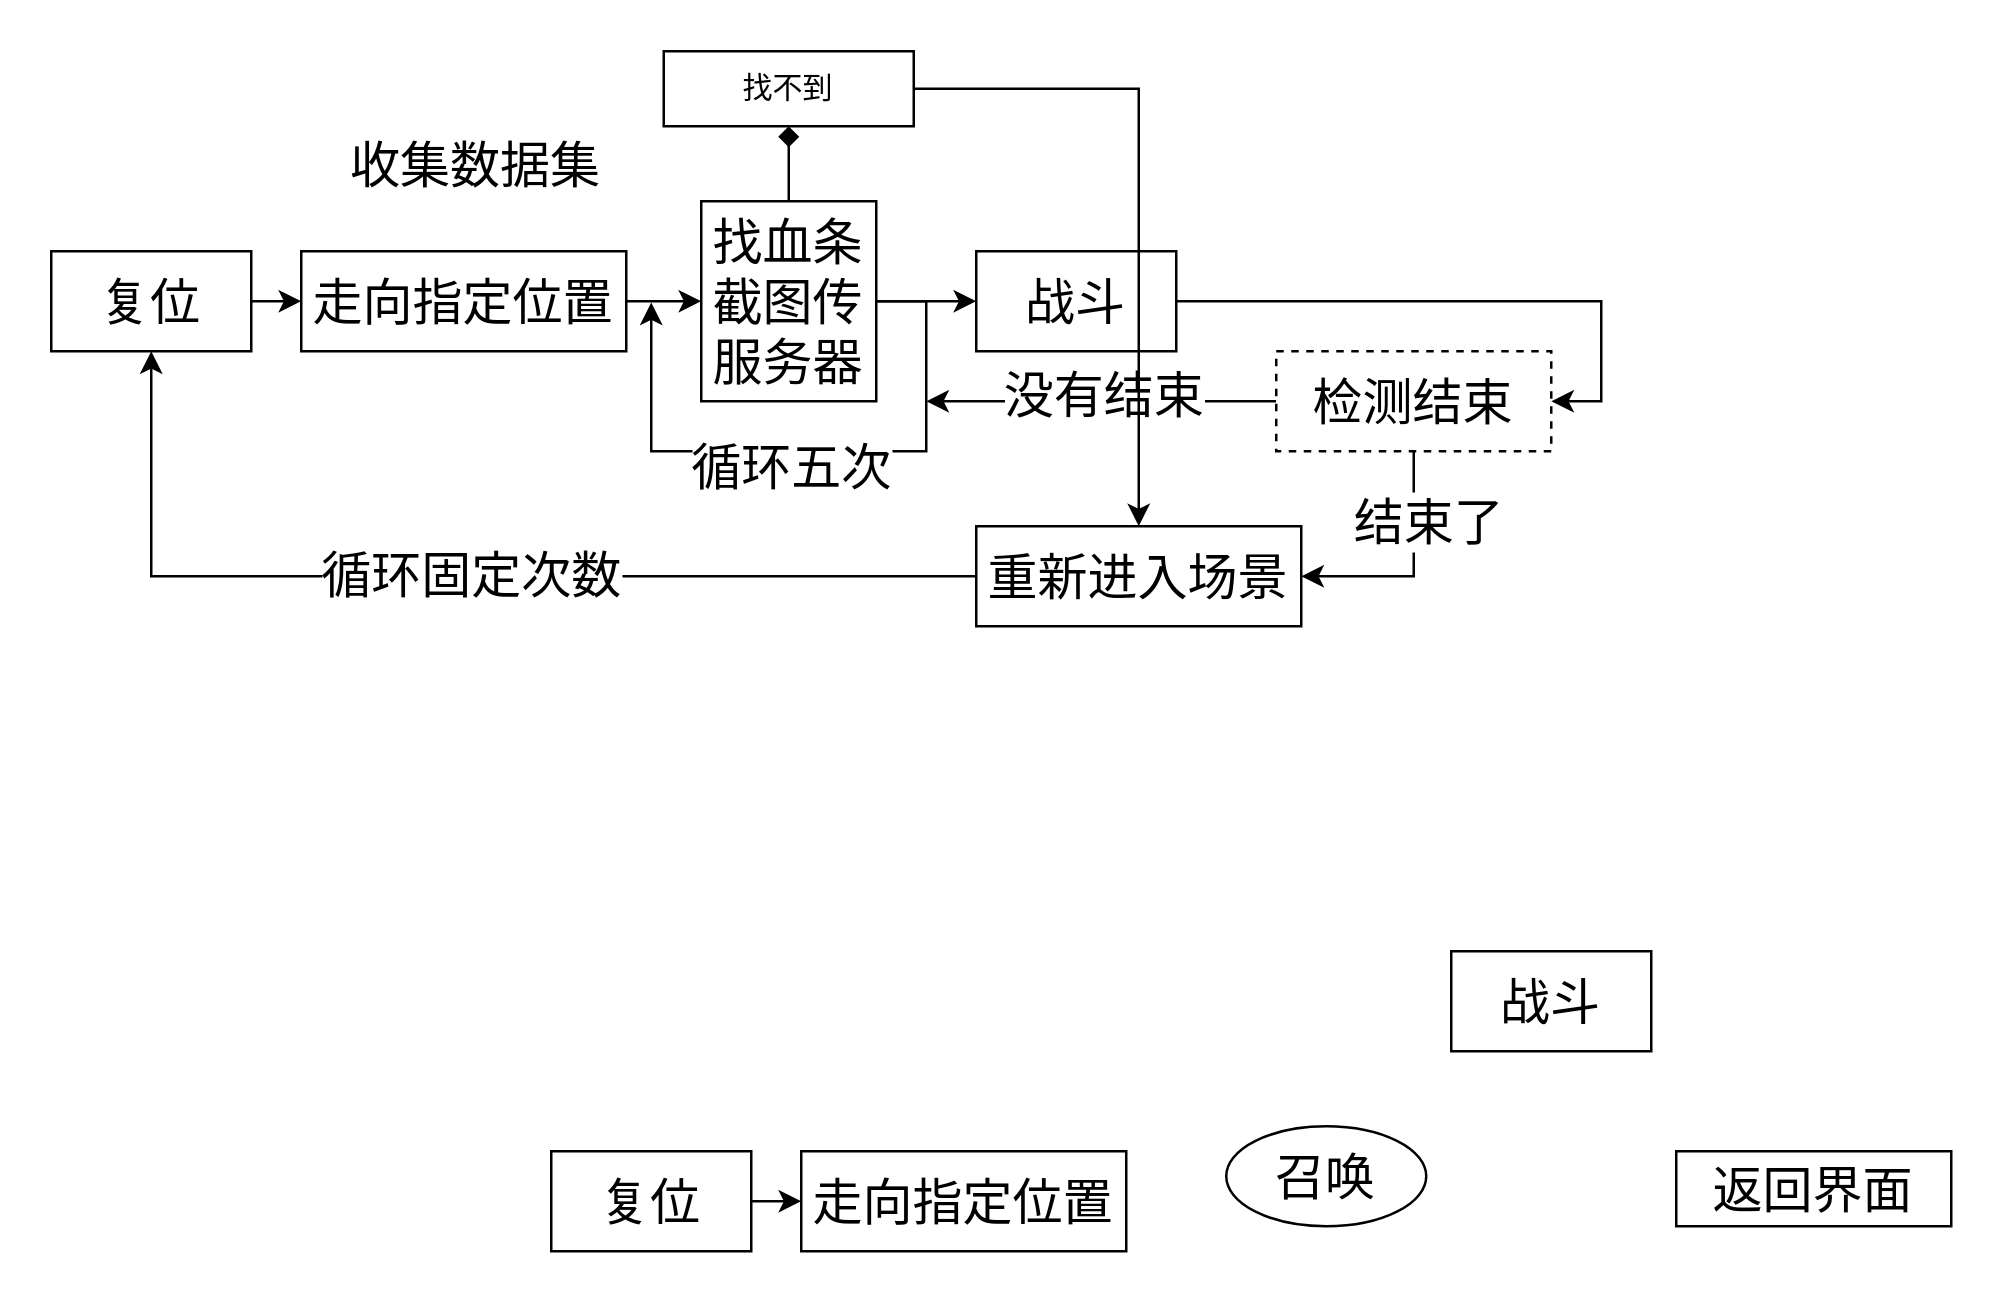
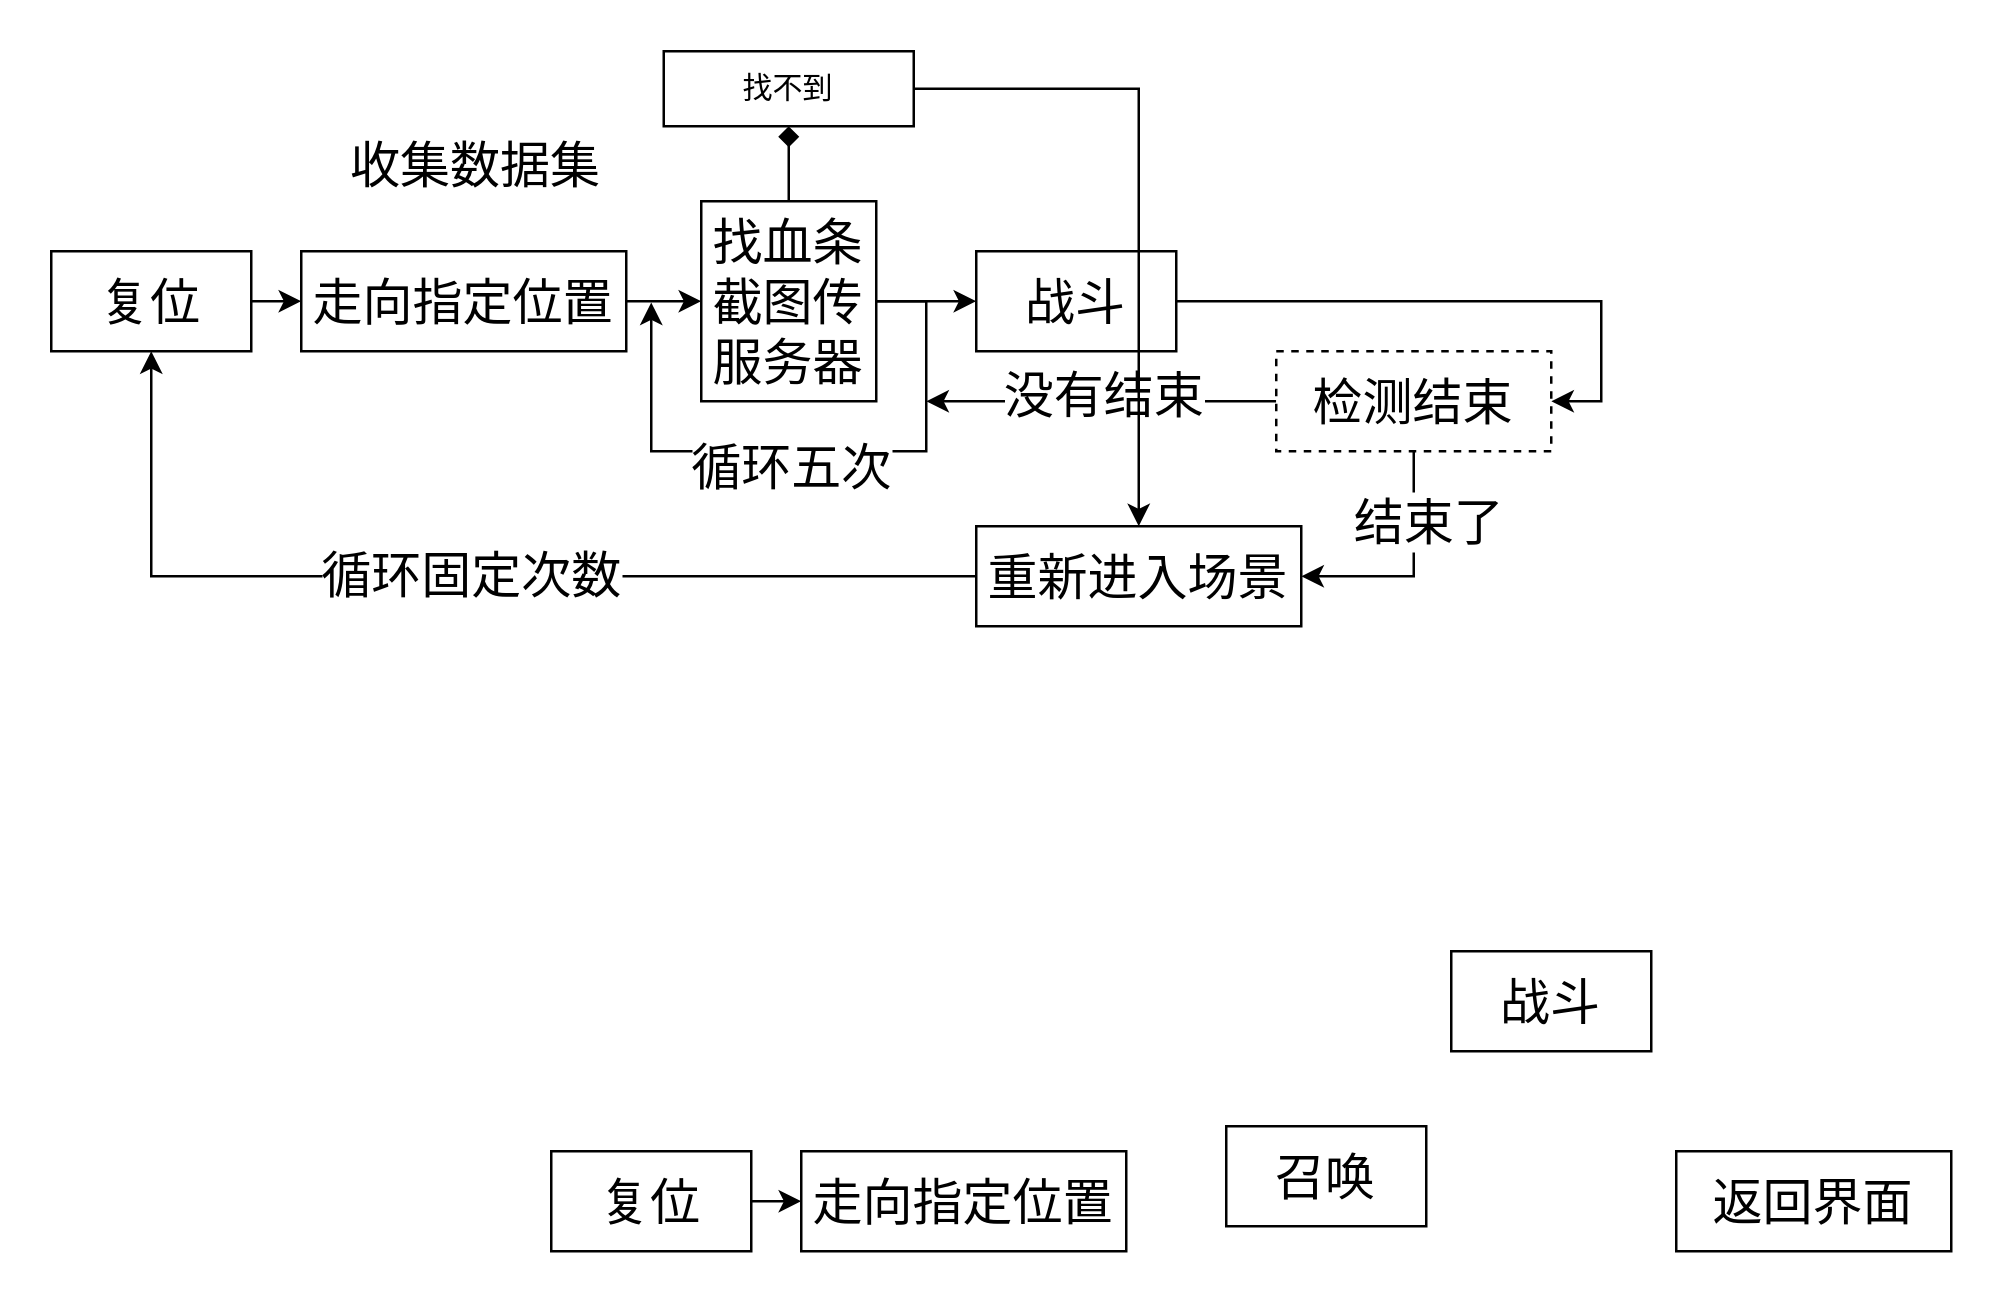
(1326, 1176) -> (1326, 1176)
(1814, 1189) -> (1814, 1201)
